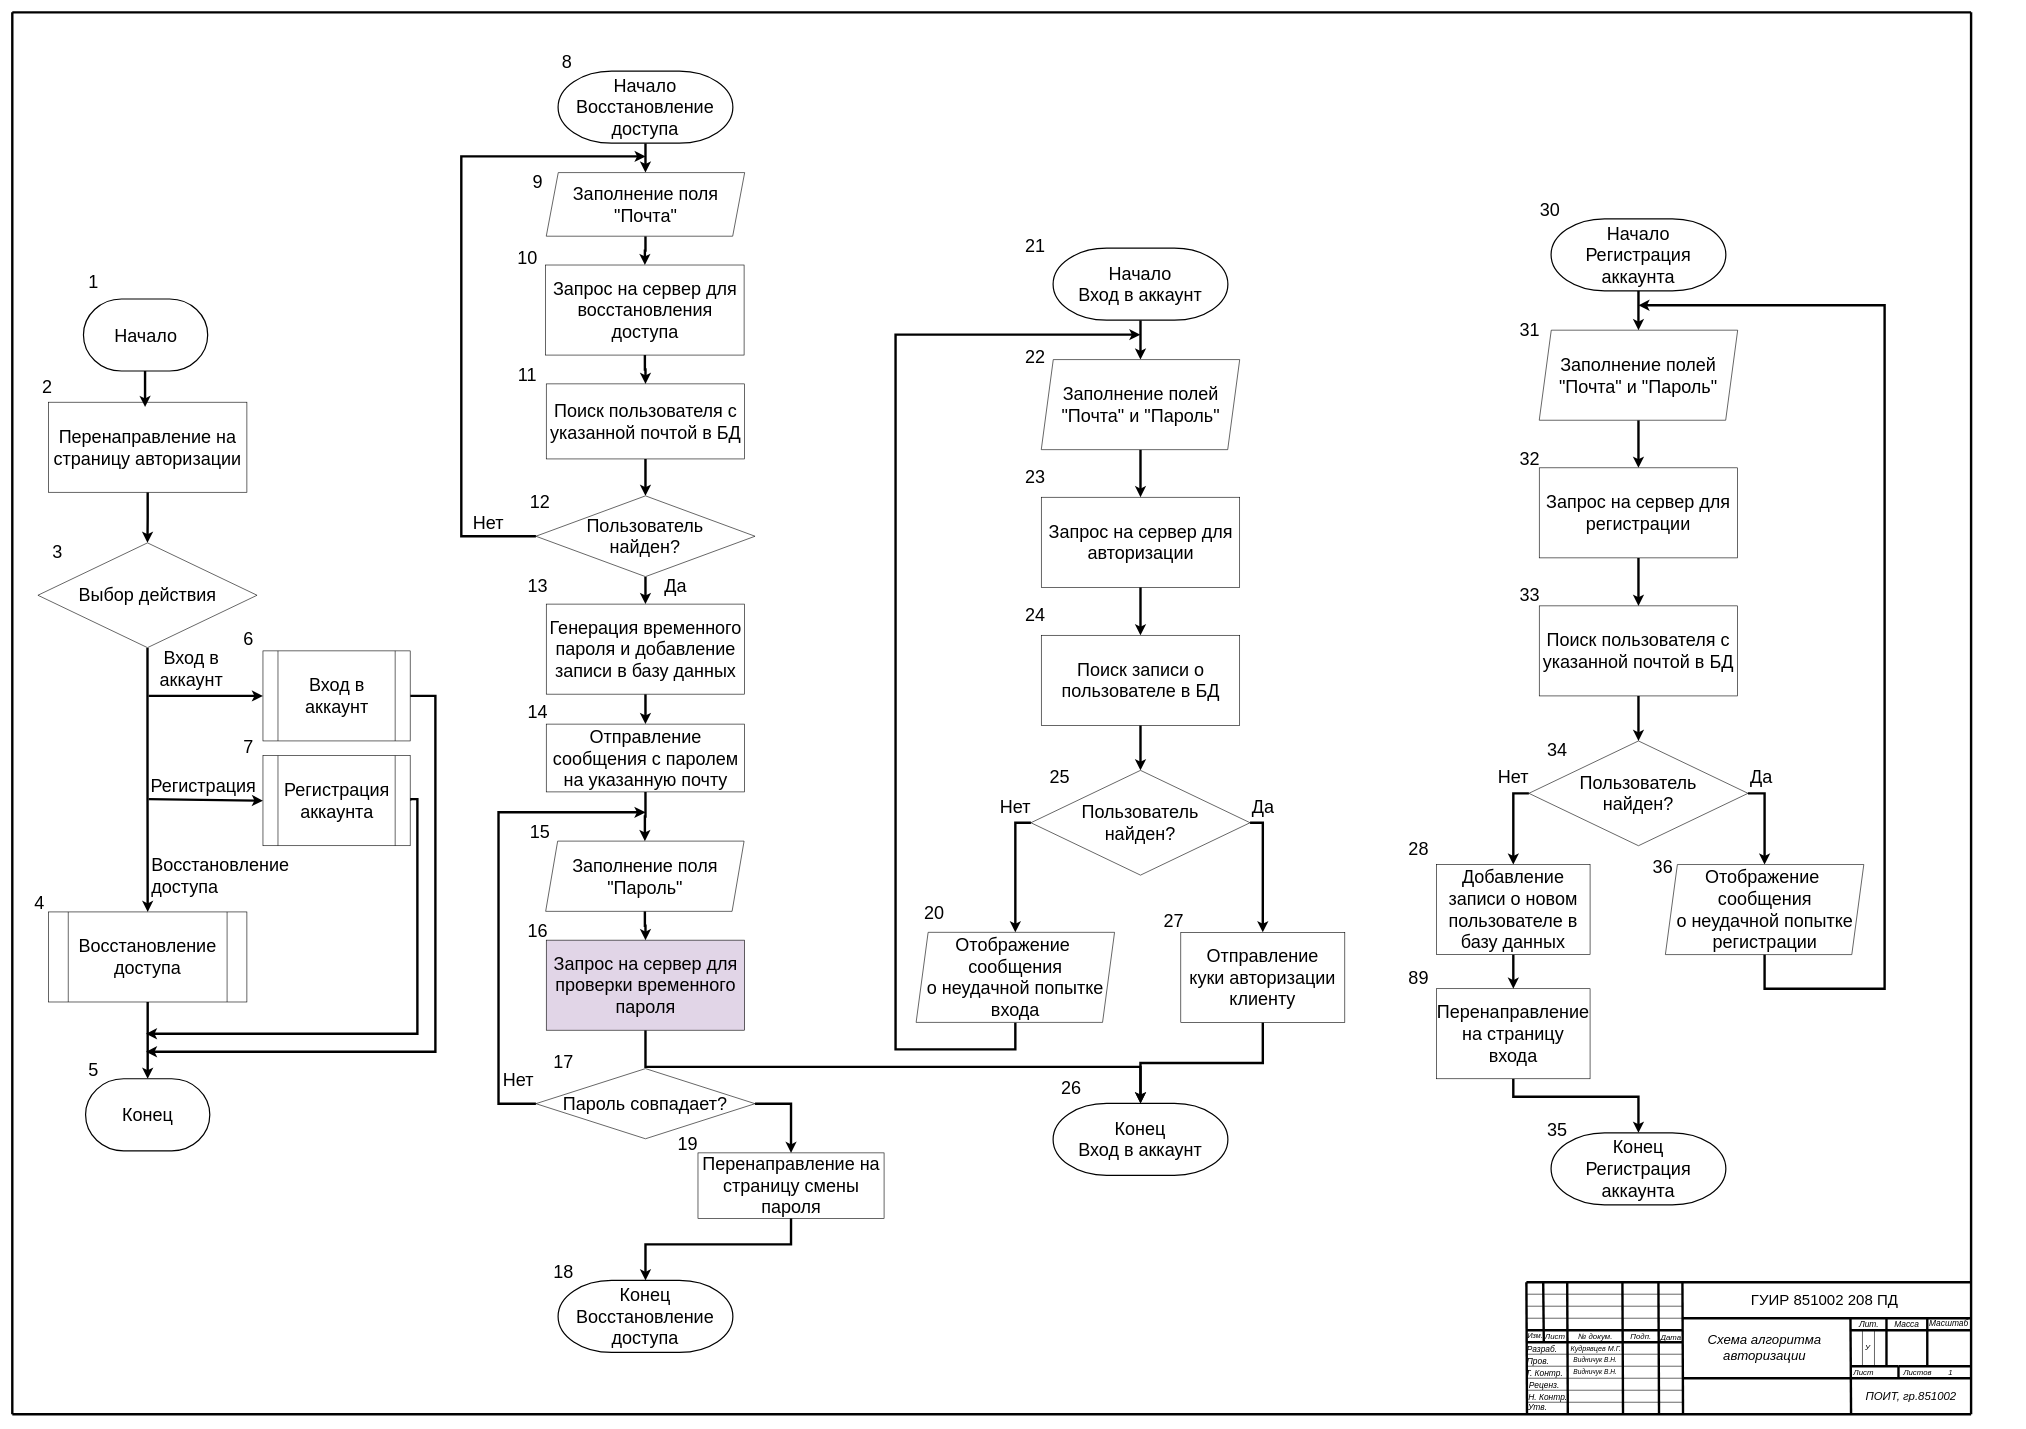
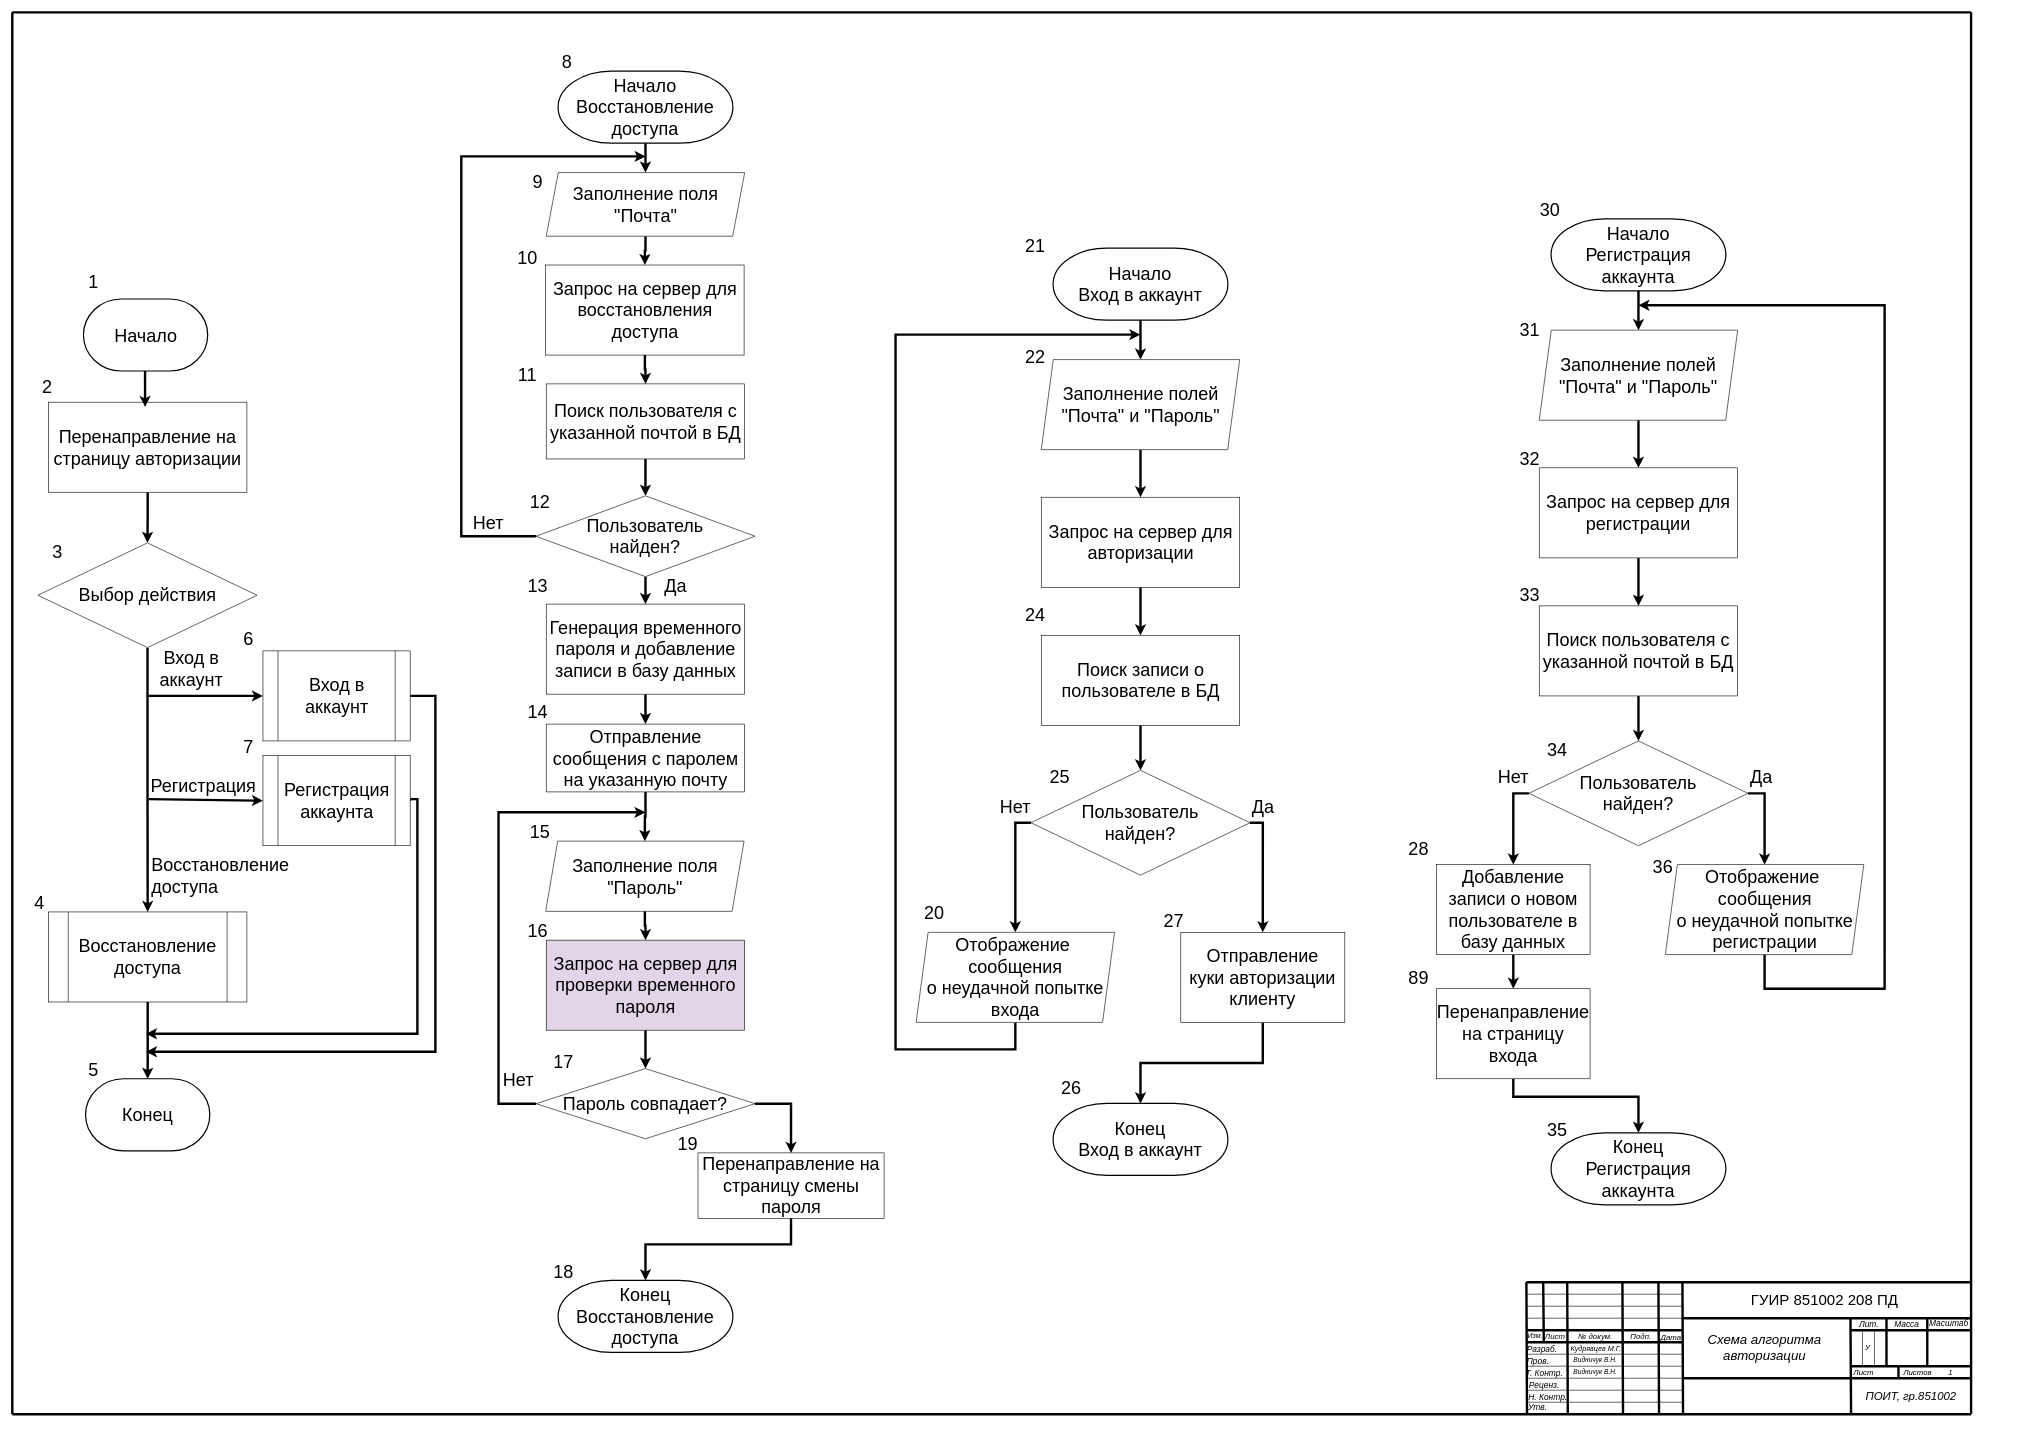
(1035, 477) -> none
(887, 1067) -> (645, 1059)
